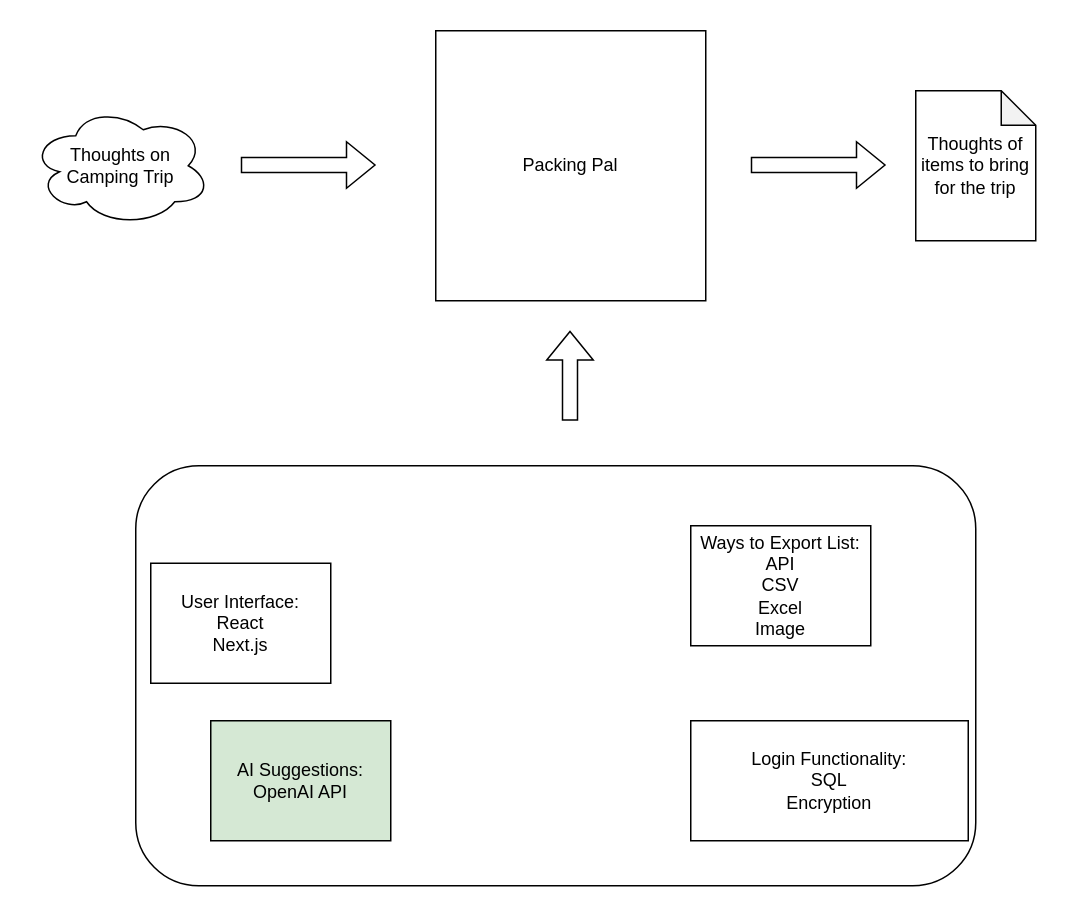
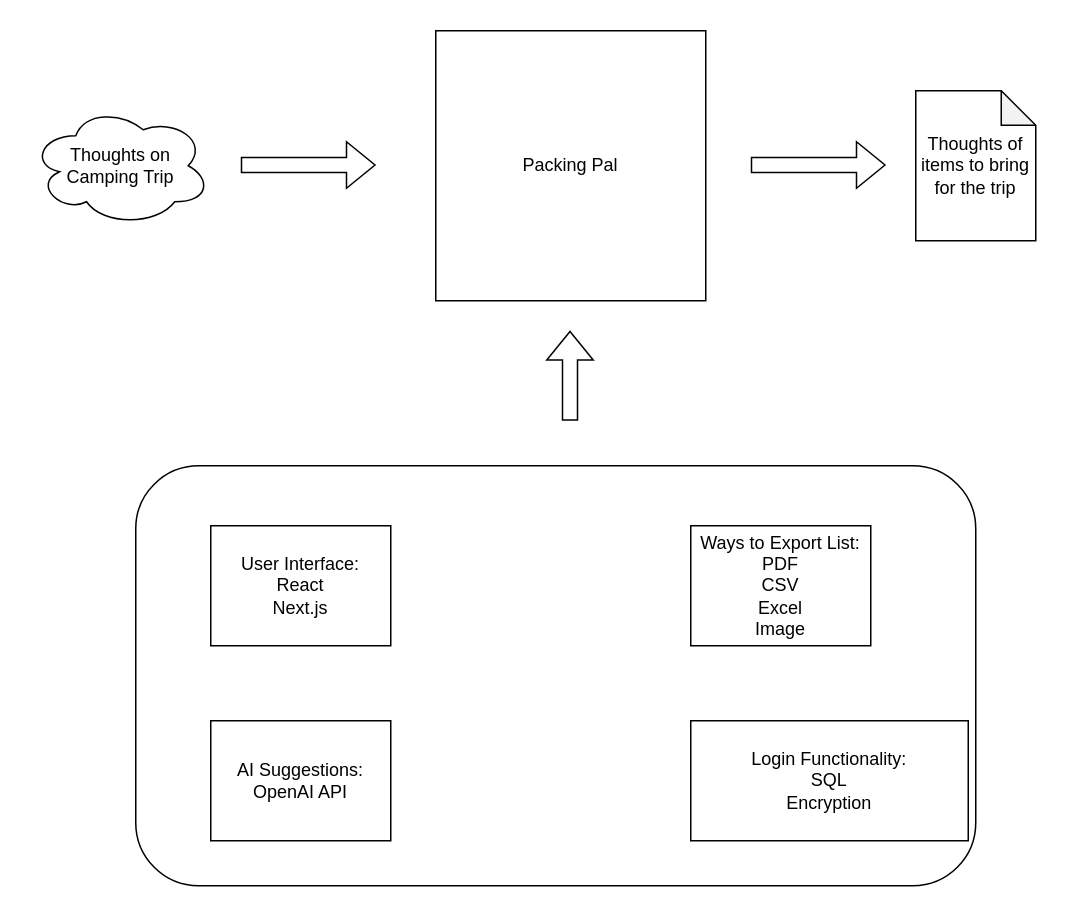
(781, 586) -> (781, 586)
(241, 623) -> (301, 586)
(301, 781) -> (301, 781)
